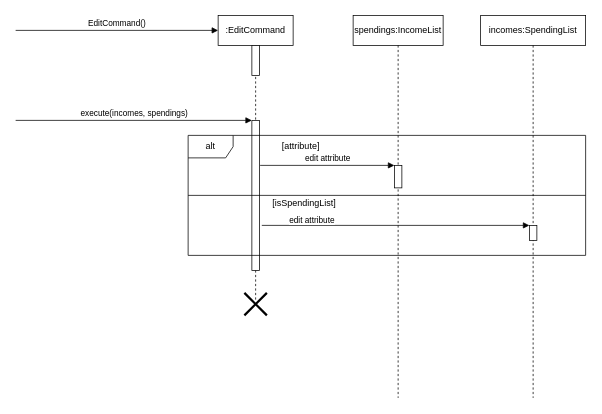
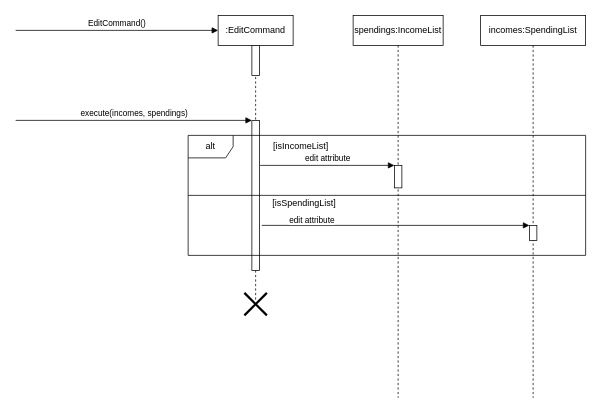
(301, 147) -> (301, 147)
